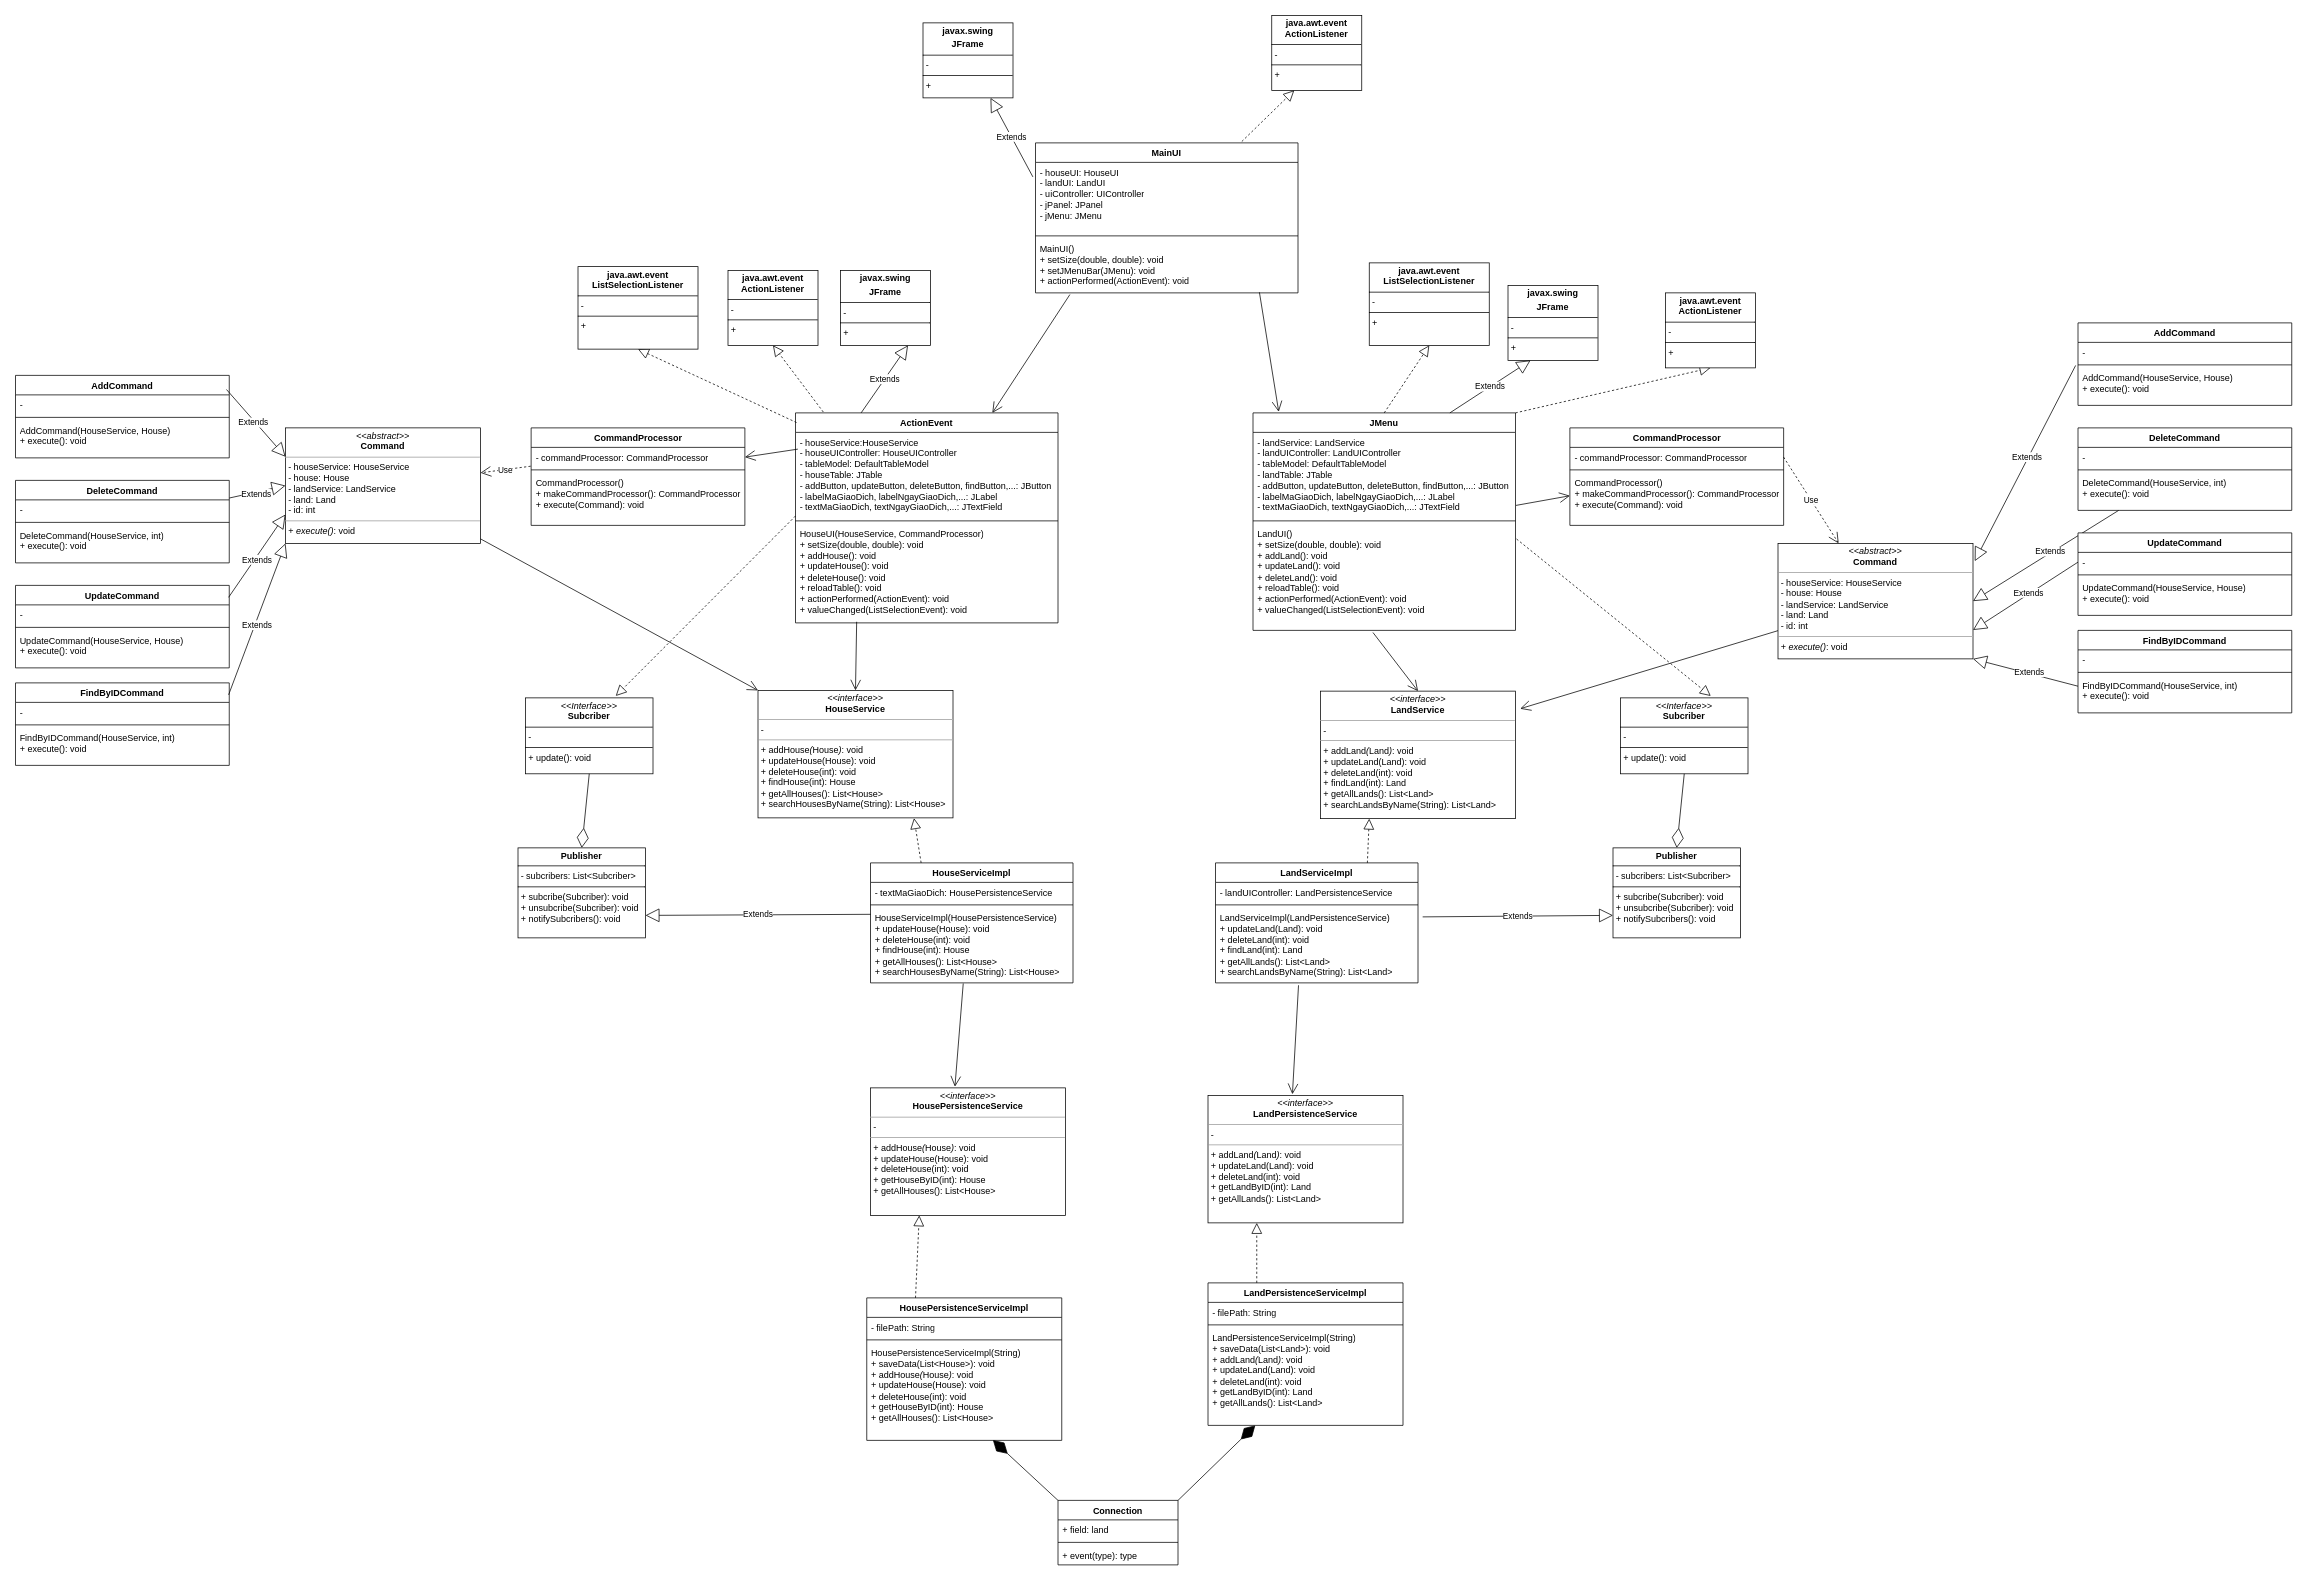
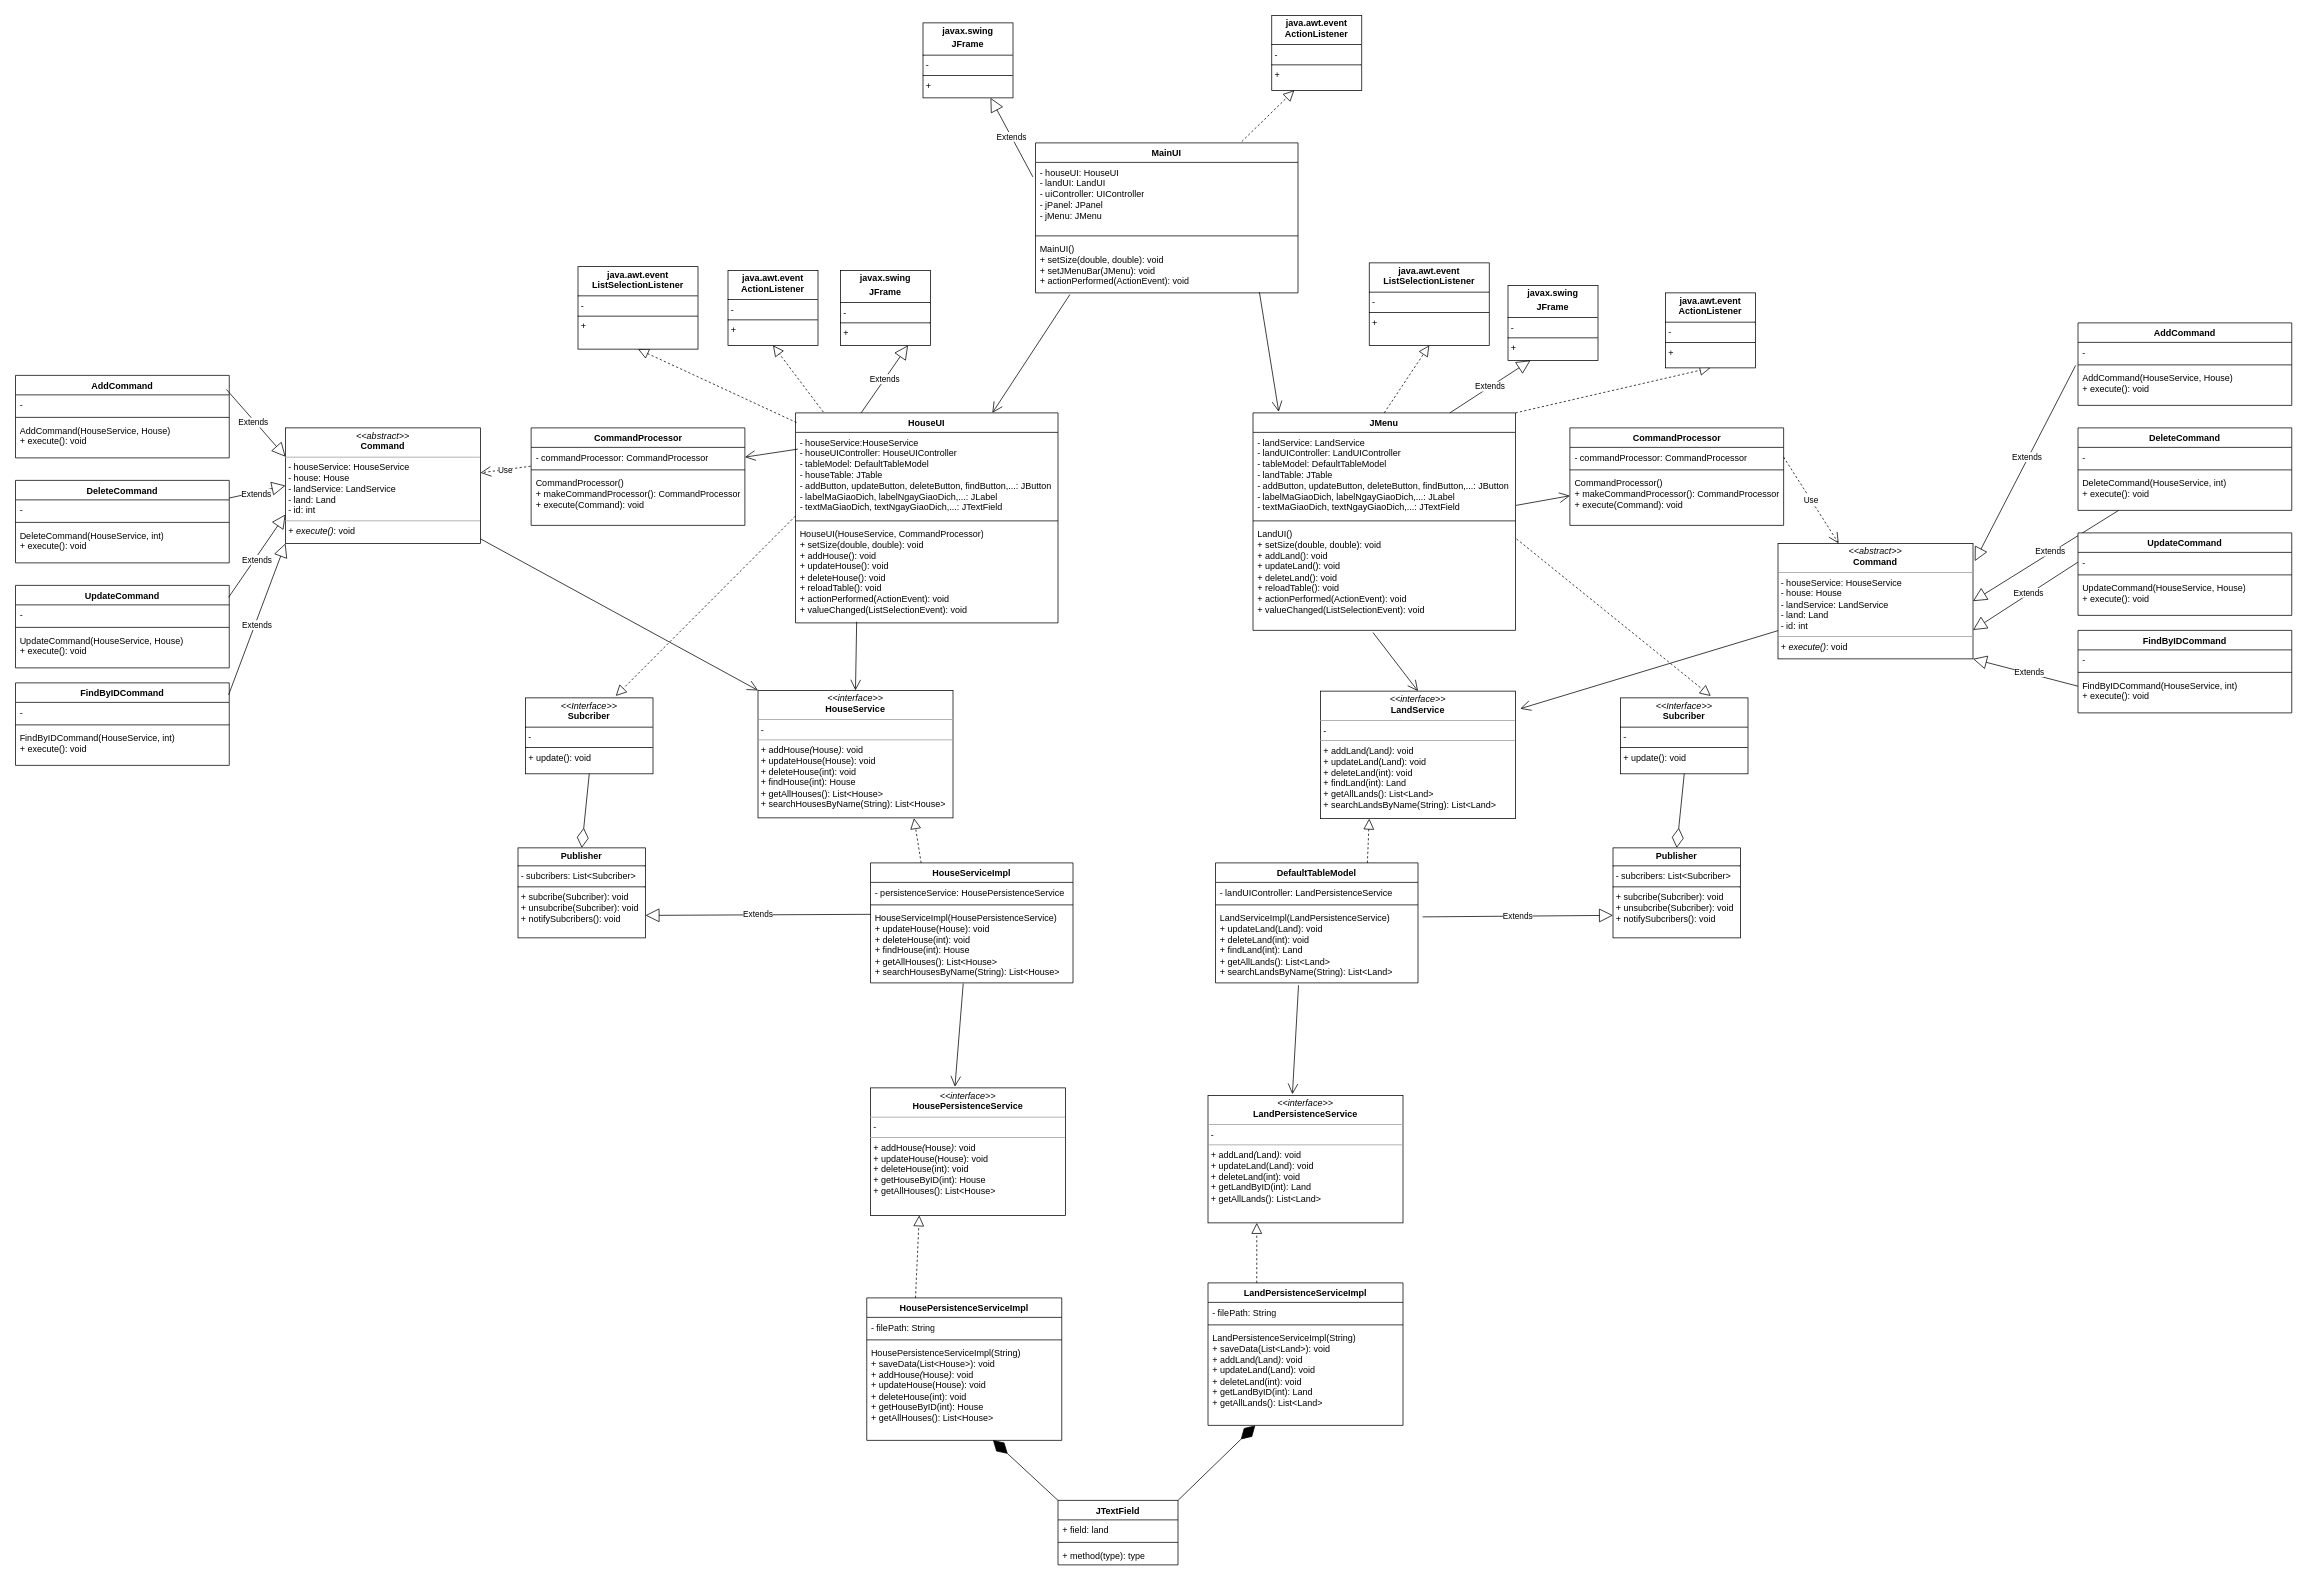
(927, 424) -> (927, 424)
(1317, 874) -> (1317, 874)
(971, 893) -> (972, 898)
(1118, 1511) -> (1118, 1511)
(1107, 1556) -> (1109, 1556)
